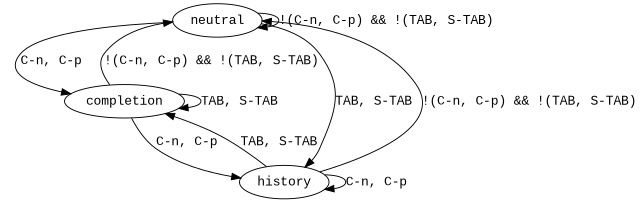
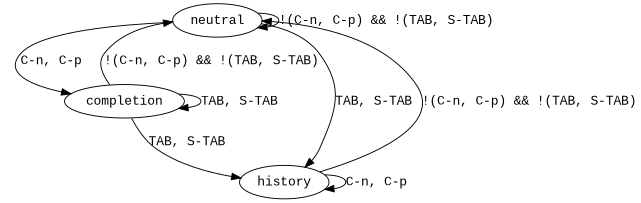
(223, 137) -> none
(187, 142) -> (187, 142)
